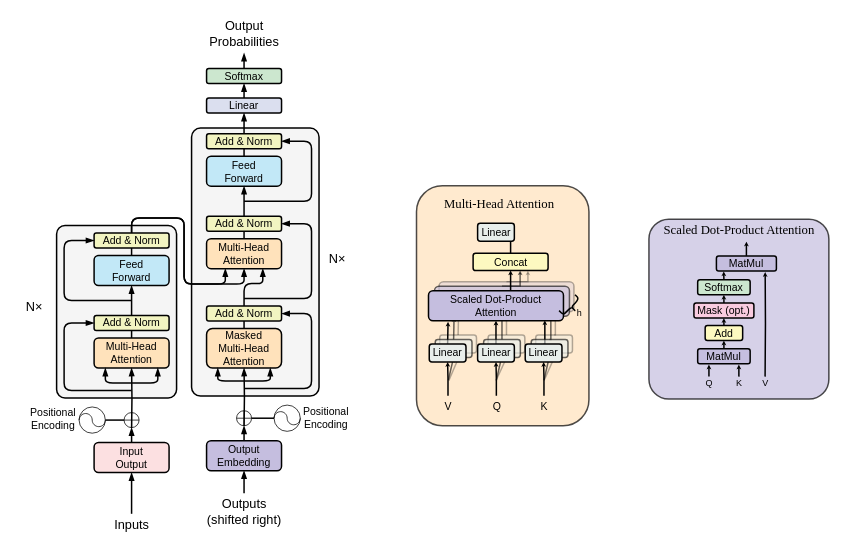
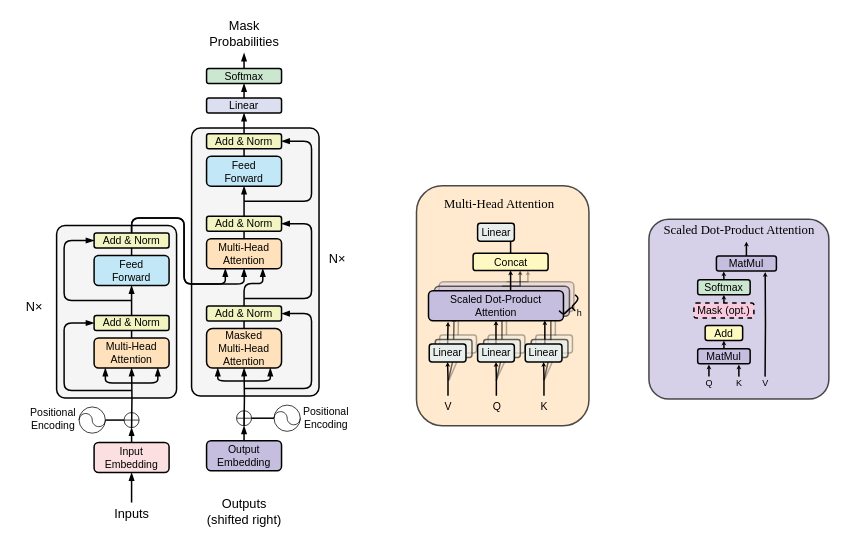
(245, 34) -> (245, 34)
(724, 311) -> (724, 311)
(724, 323) -> none
(132, 458) -> (132, 458)
(244, 481) -> none
(132, 525) -> (132, 514)
